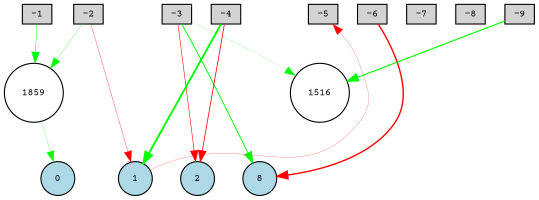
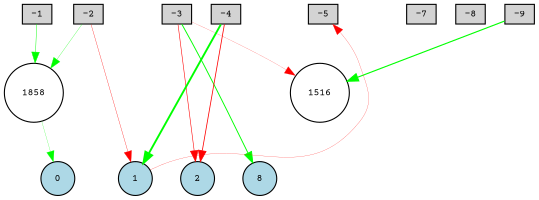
(372, 14) -> none
(240, 45) -> (240, 45)
(34, 93) -> (34, 93)
